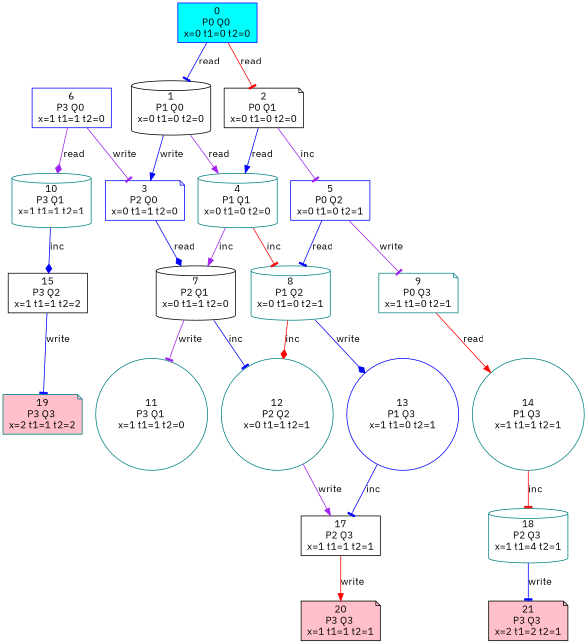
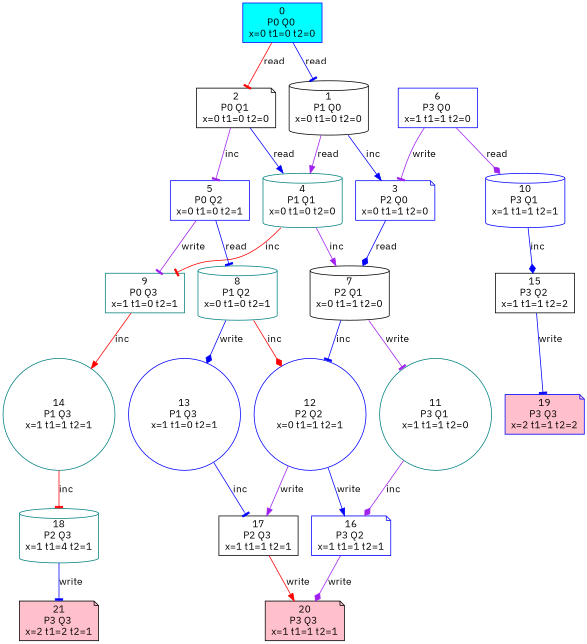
(172, 154) -> (373, 154)
(52, 200) -> (525, 200)
(263, 245) -> (234, 259)
(418, 293) -> (145, 293)
(474, 339) -> (122, 339)
(43, 414) -> (545, 414)
(277, 414) -> (310, 414)
none -> (351, 536)
